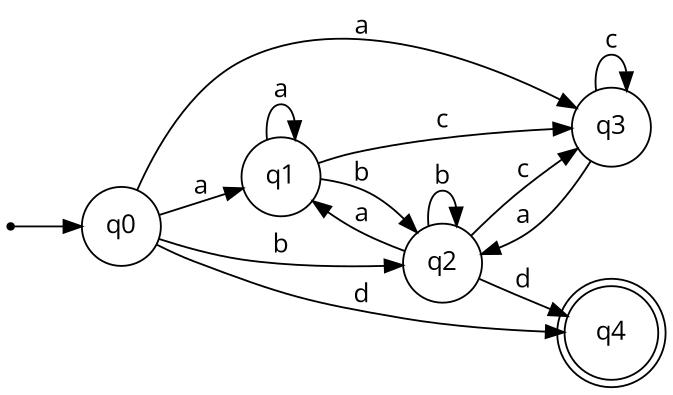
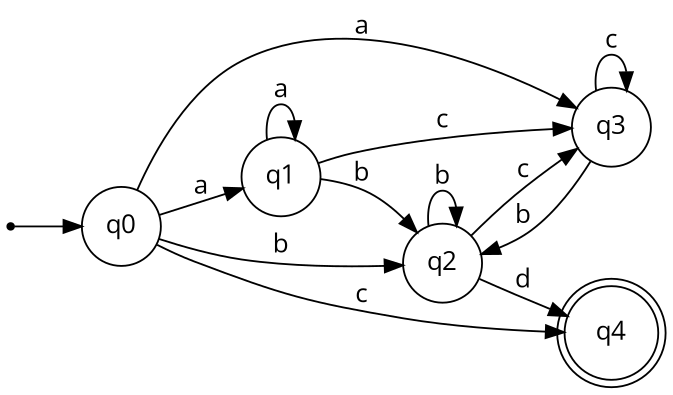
(523, 216) -> (523, 216)
(365, 234) -> none
(362, 295) -> (362, 295)
